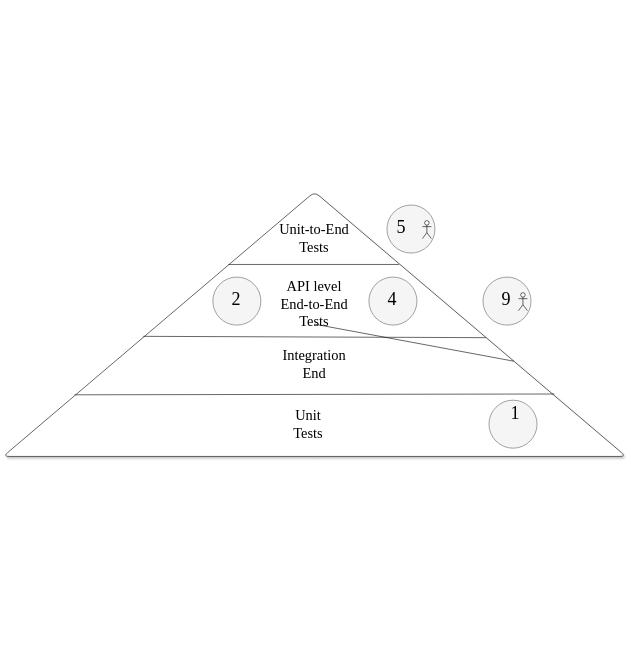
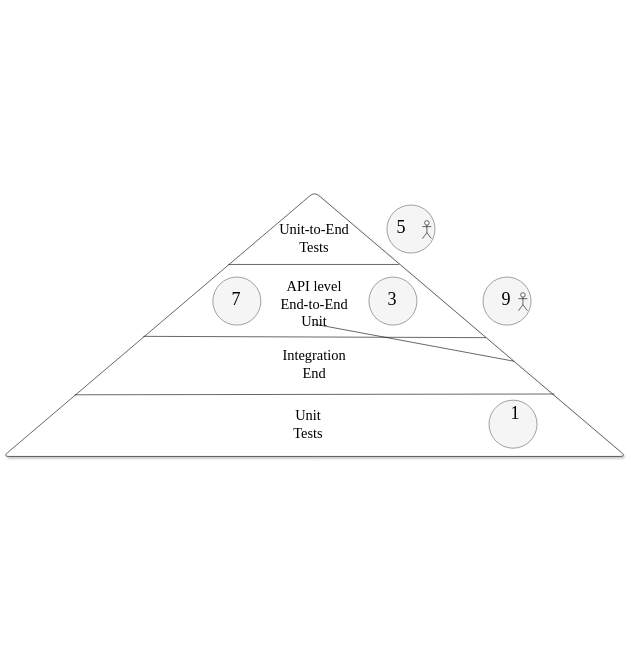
(236, 299) -> (236, 299)
(392, 299) -> (392, 299)
(314, 304) -> (314, 304)
